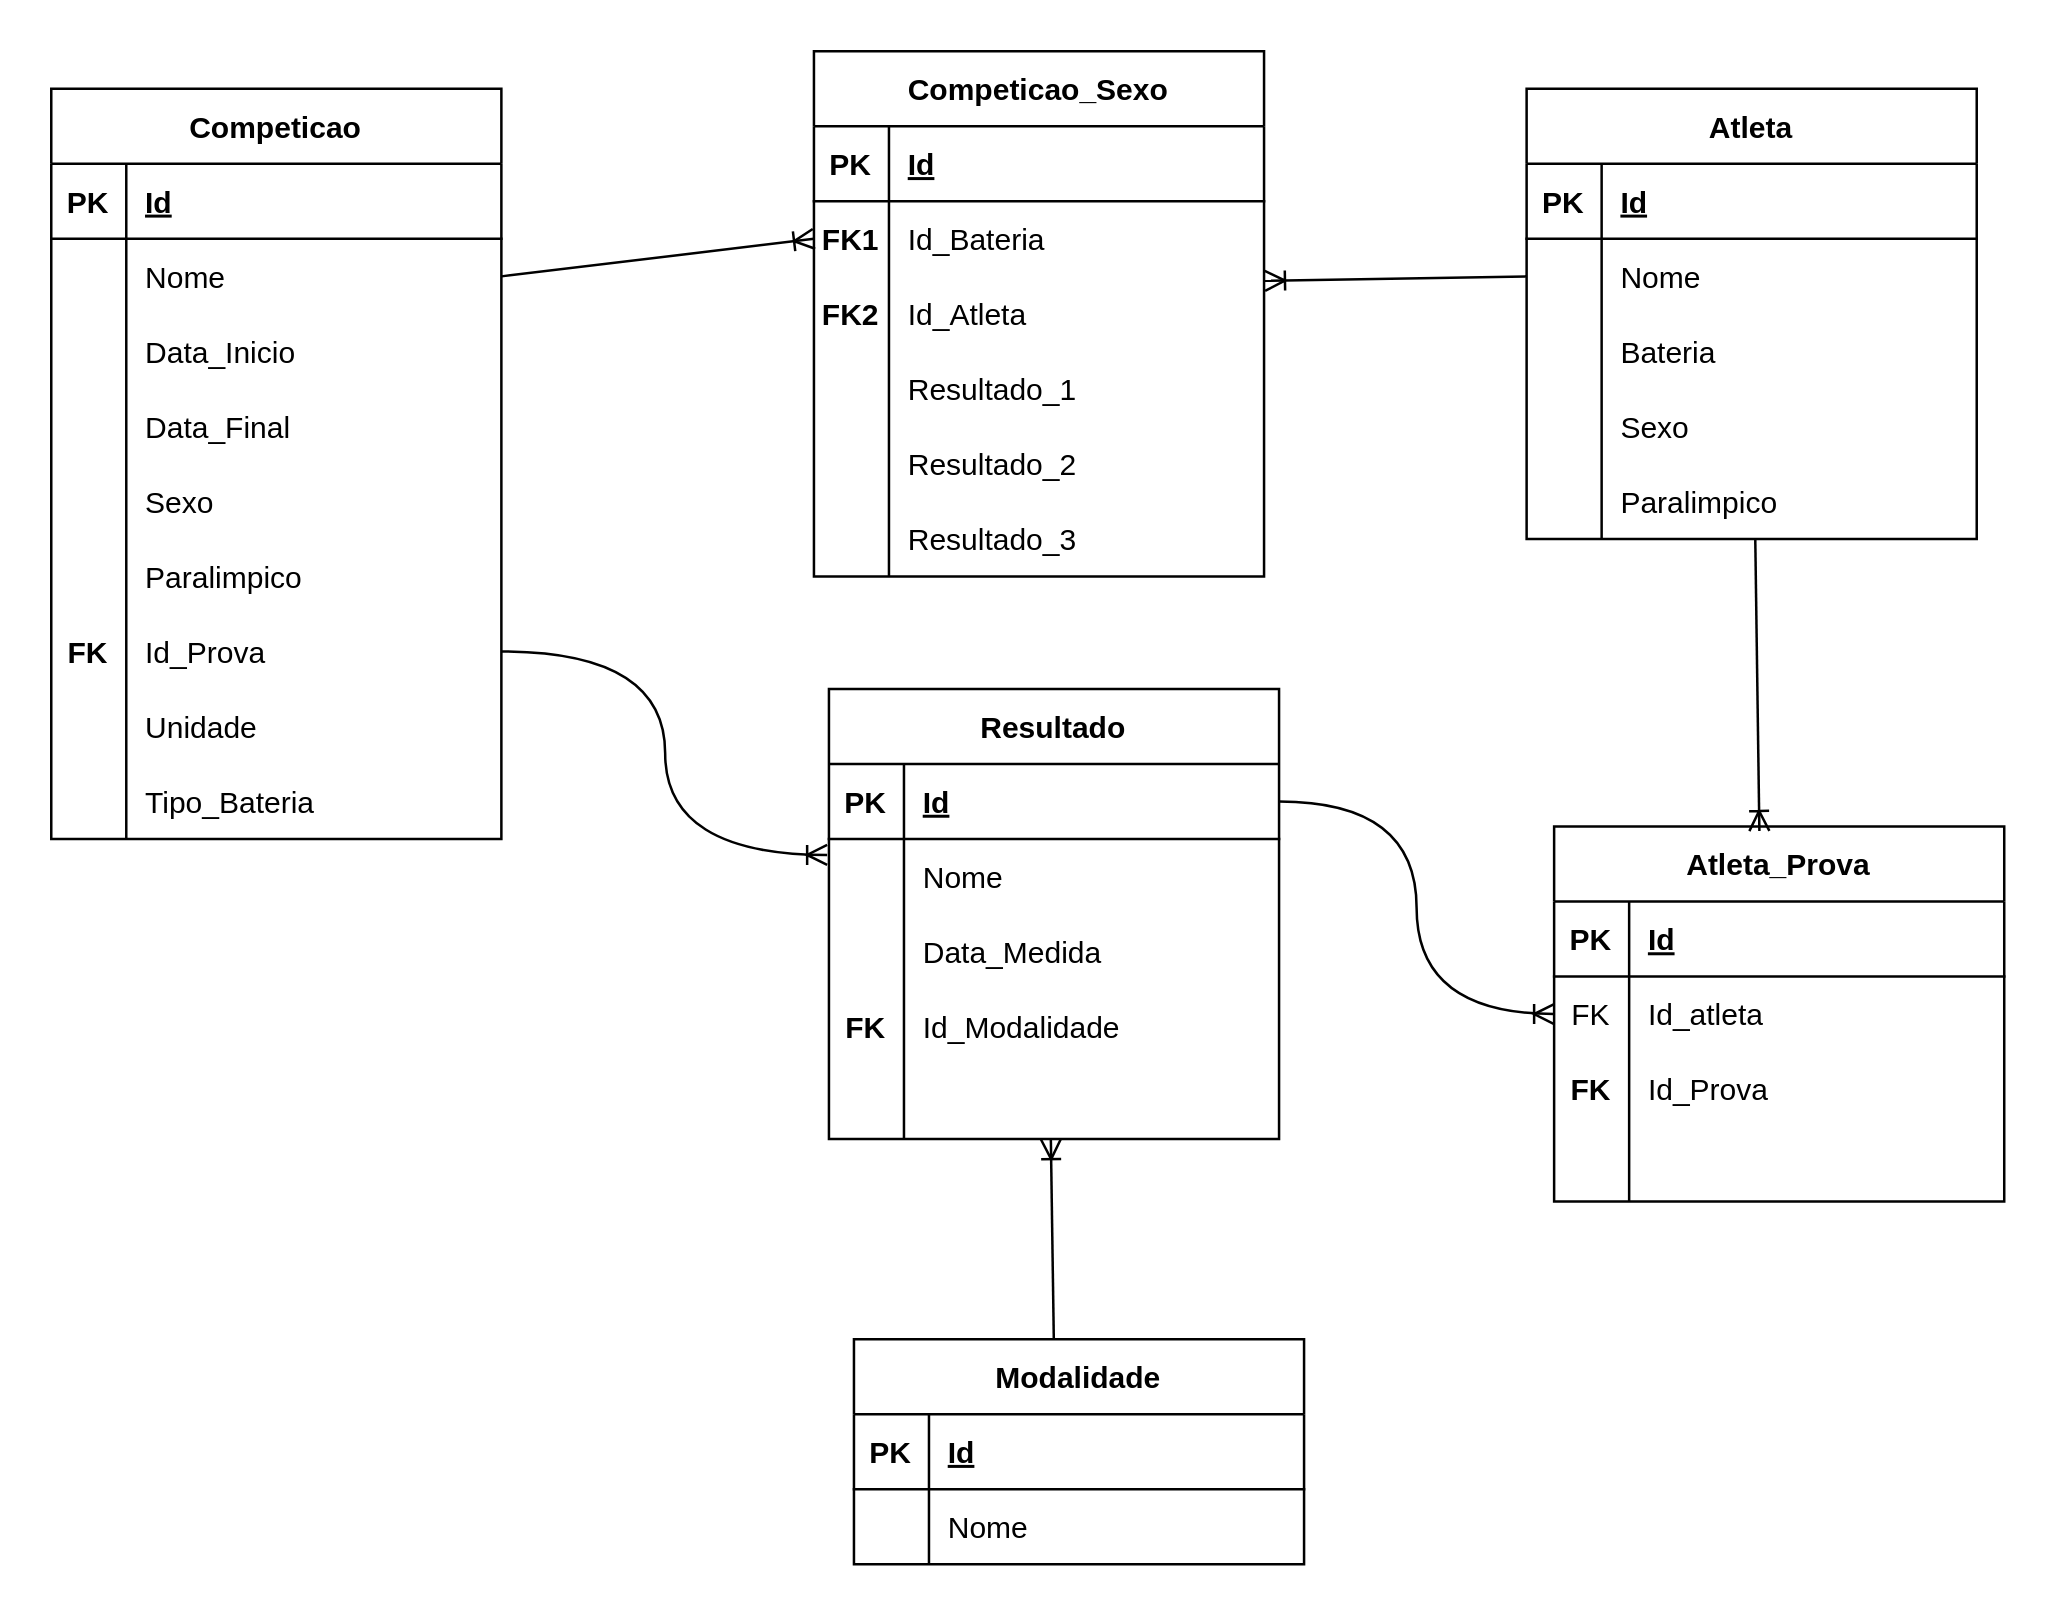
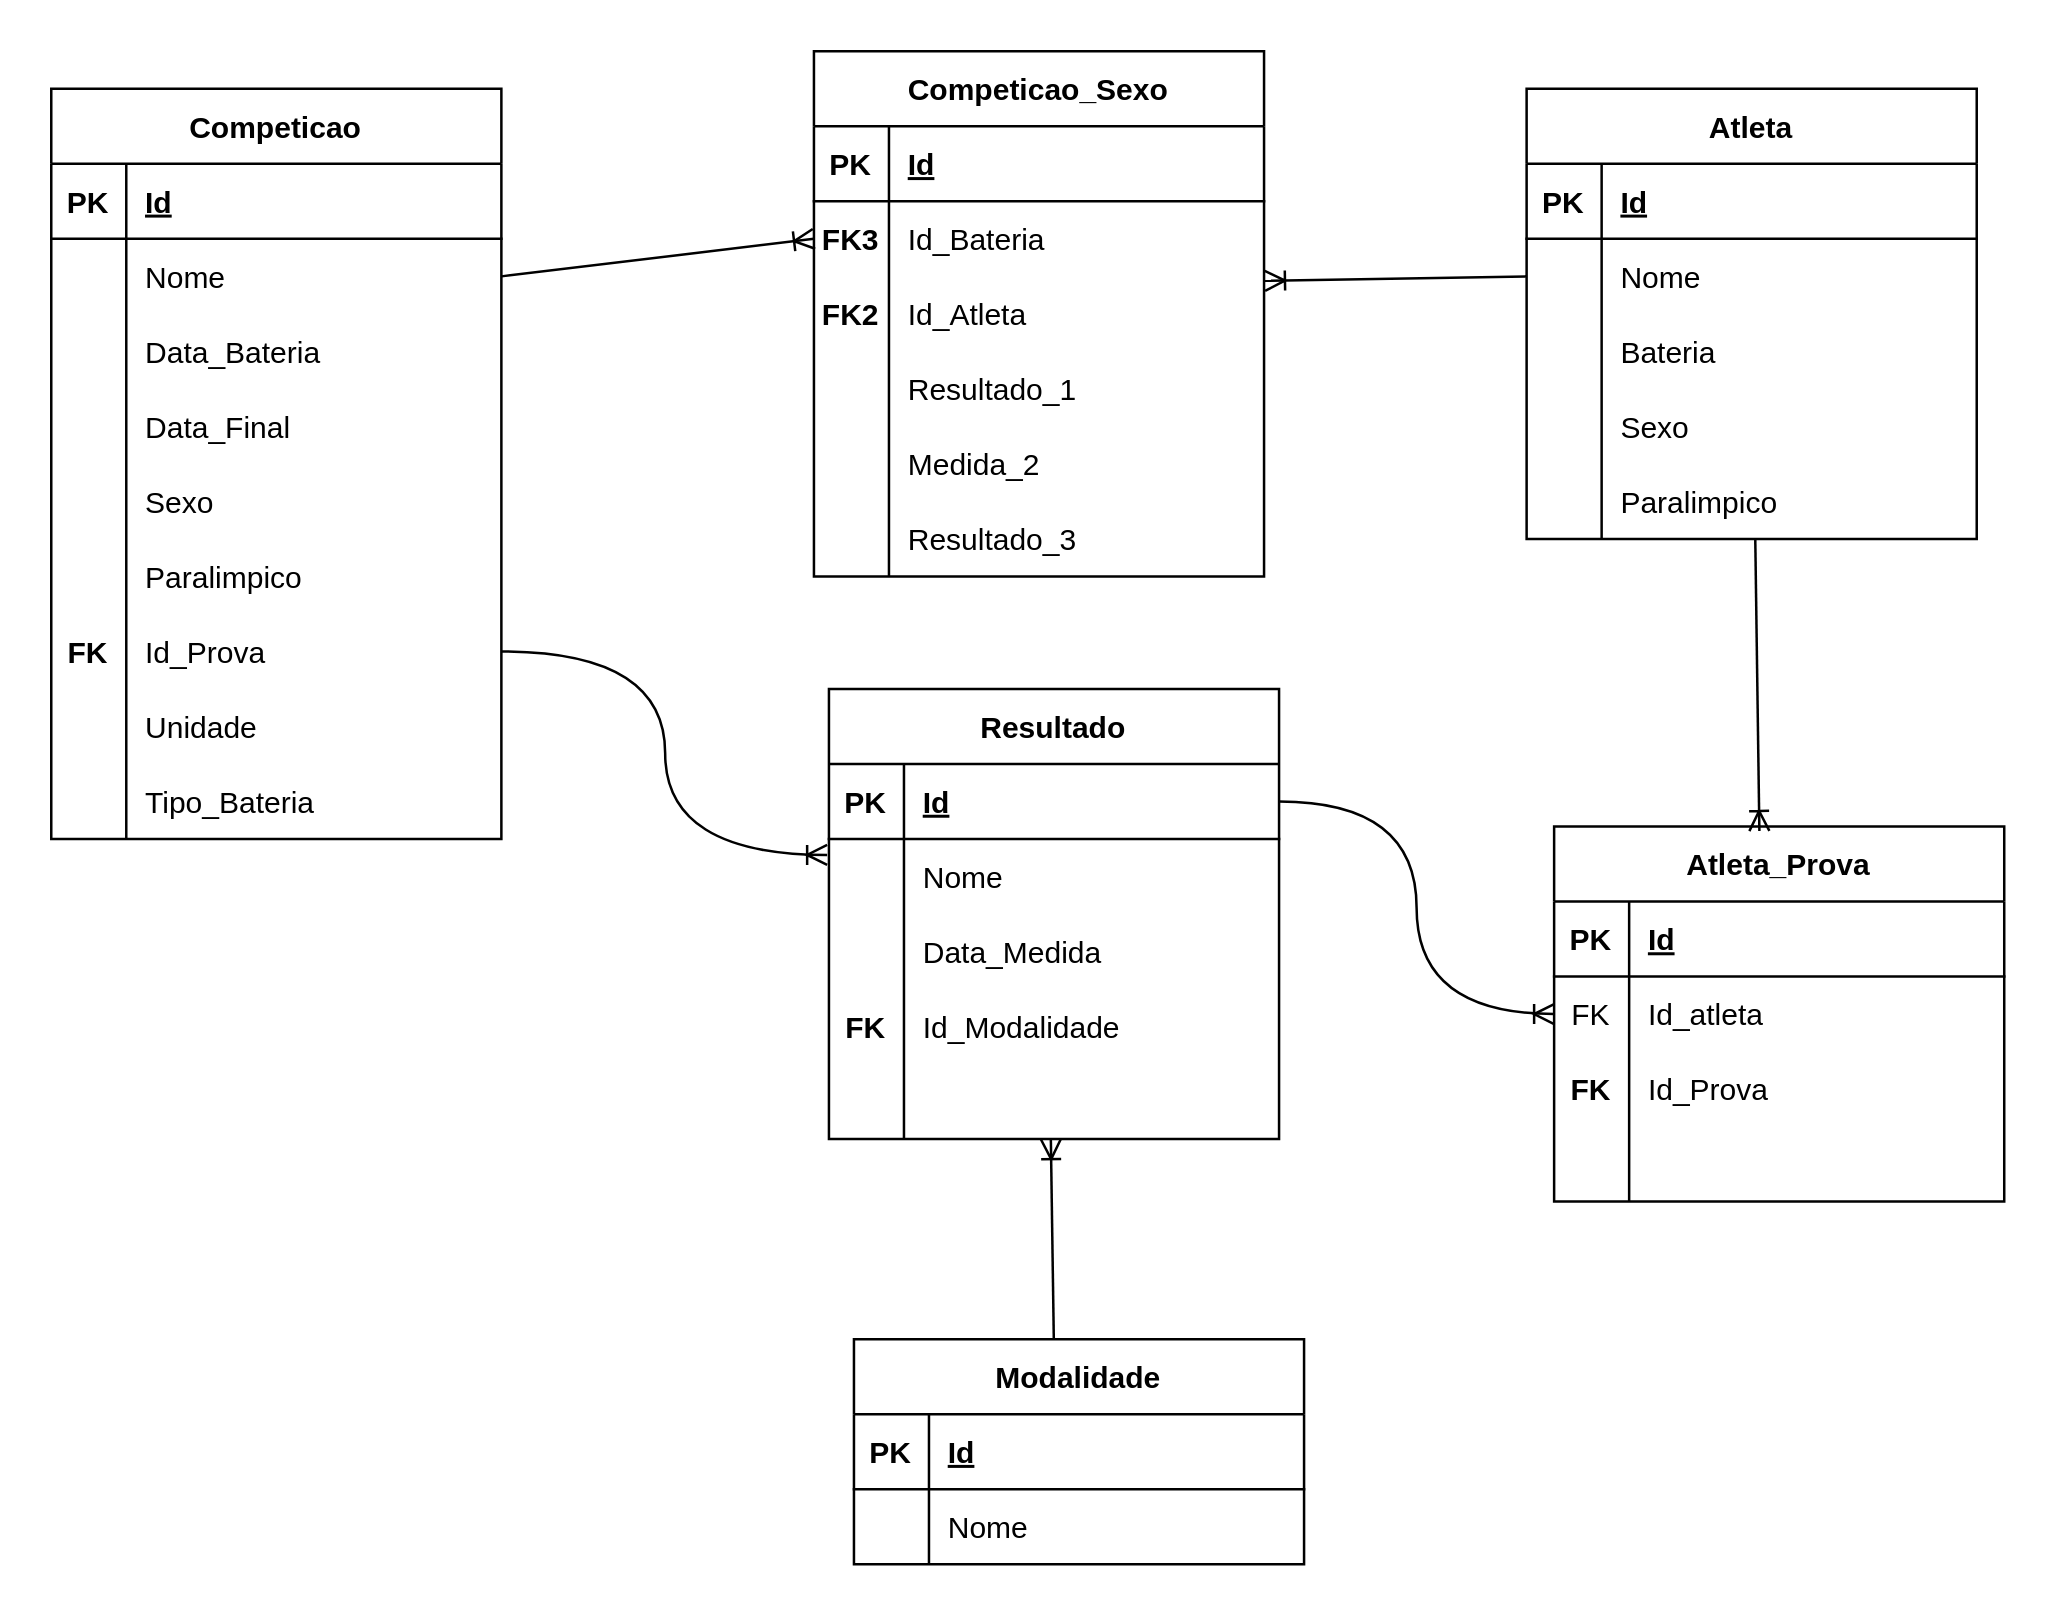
(850, 240) -> (850, 240)
(230, 353) -> (242, 353)
(996, 465) -> (971, 465)
